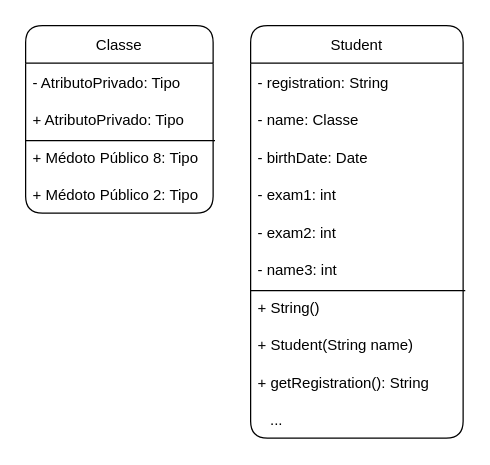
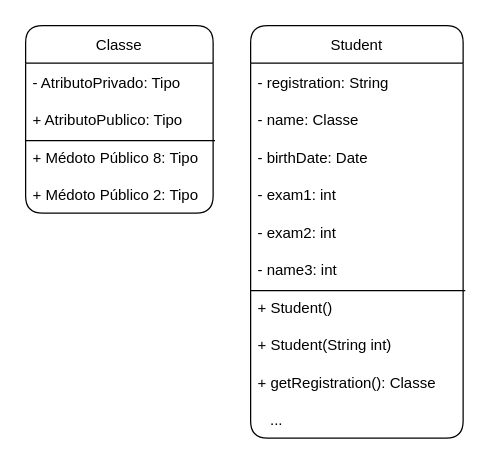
(117, 120) -> (115, 120)
(296, 308) -> (302, 308)
(344, 345) -> (338, 345)
(359, 383) -> (359, 383)
